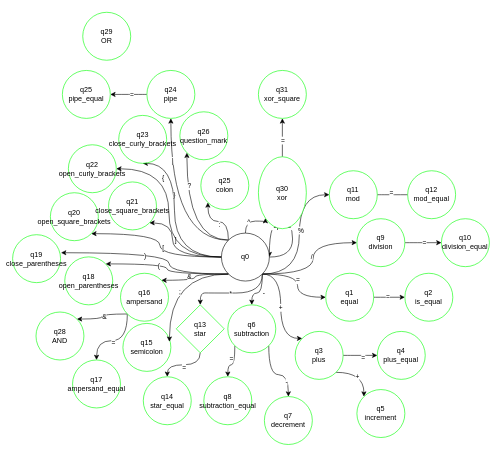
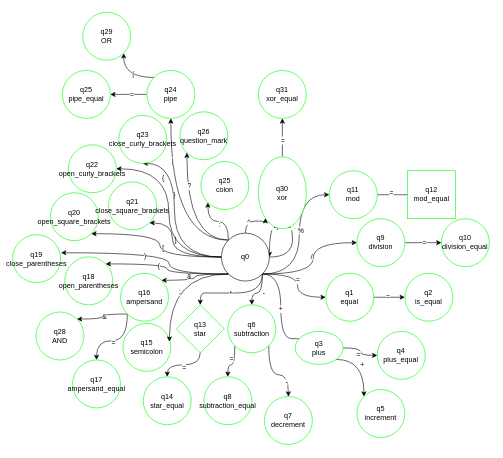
none -> (133, 74)
(282, 95) -> (282, 95)
(432, 195) -> (432, 195)
(319, 356) -> (319, 348)
